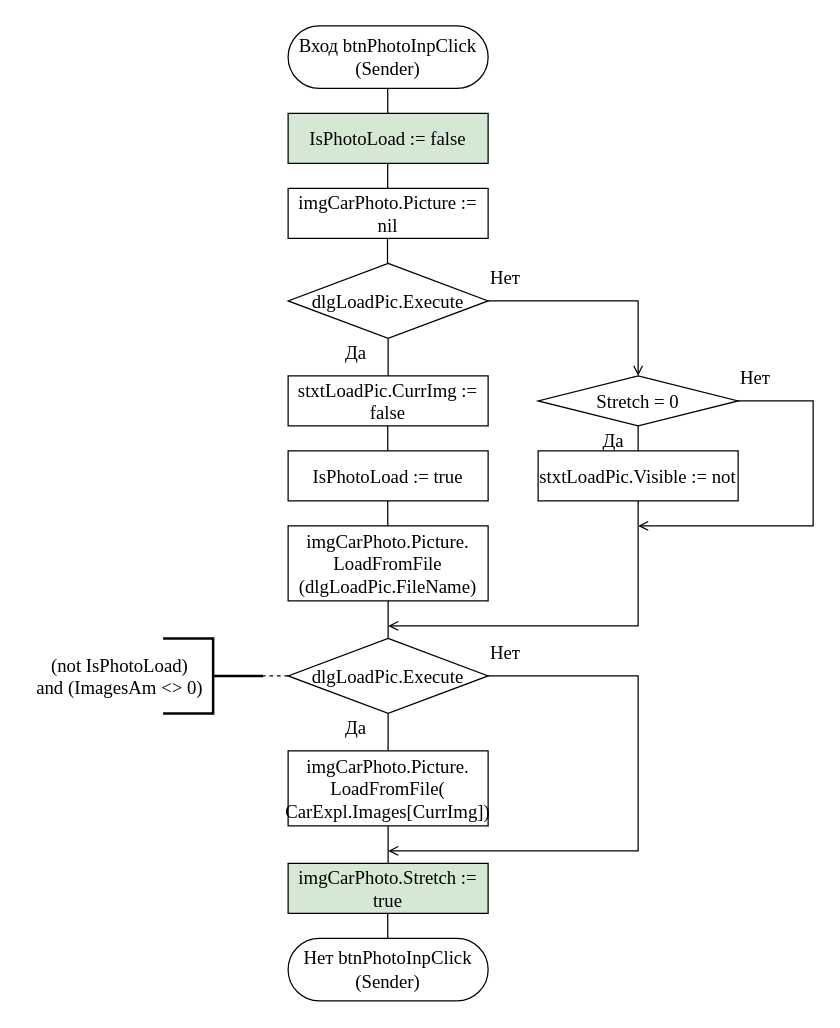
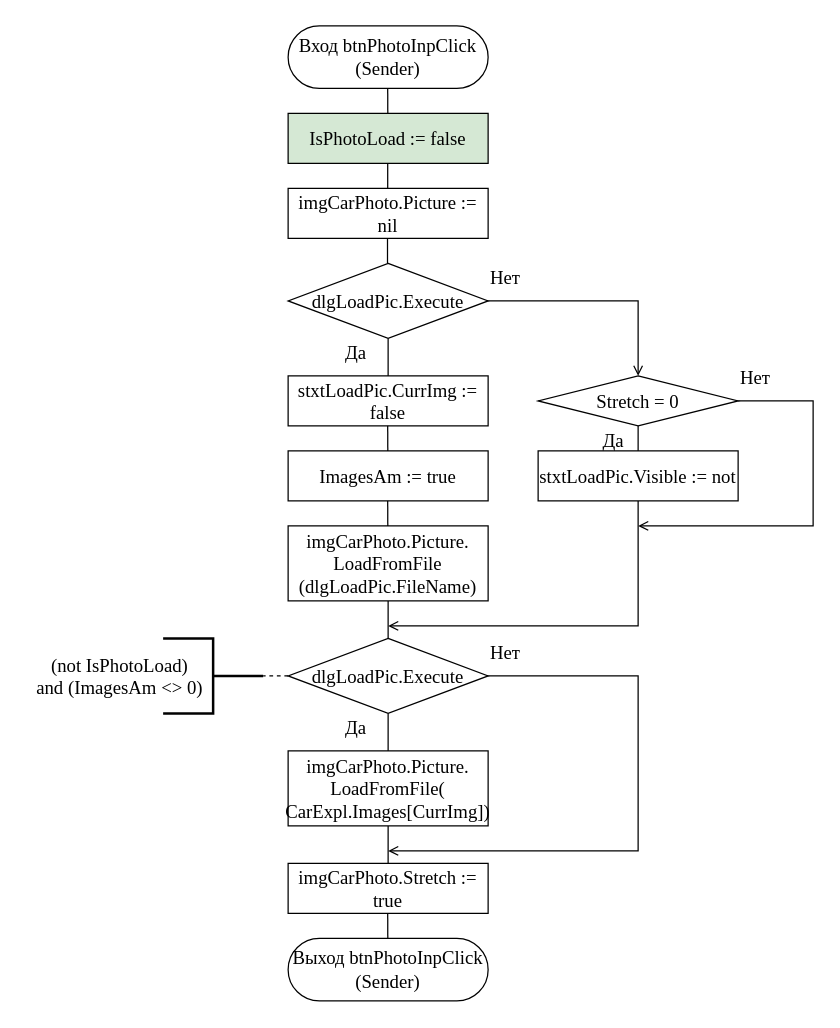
(388, 476) -> (388, 476)
(388, 888) -> (388, 888)
(388, 969) -> (388, 969)
